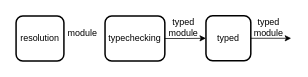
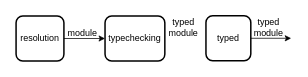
none -> (82, 39)
(182, 39) -> none
